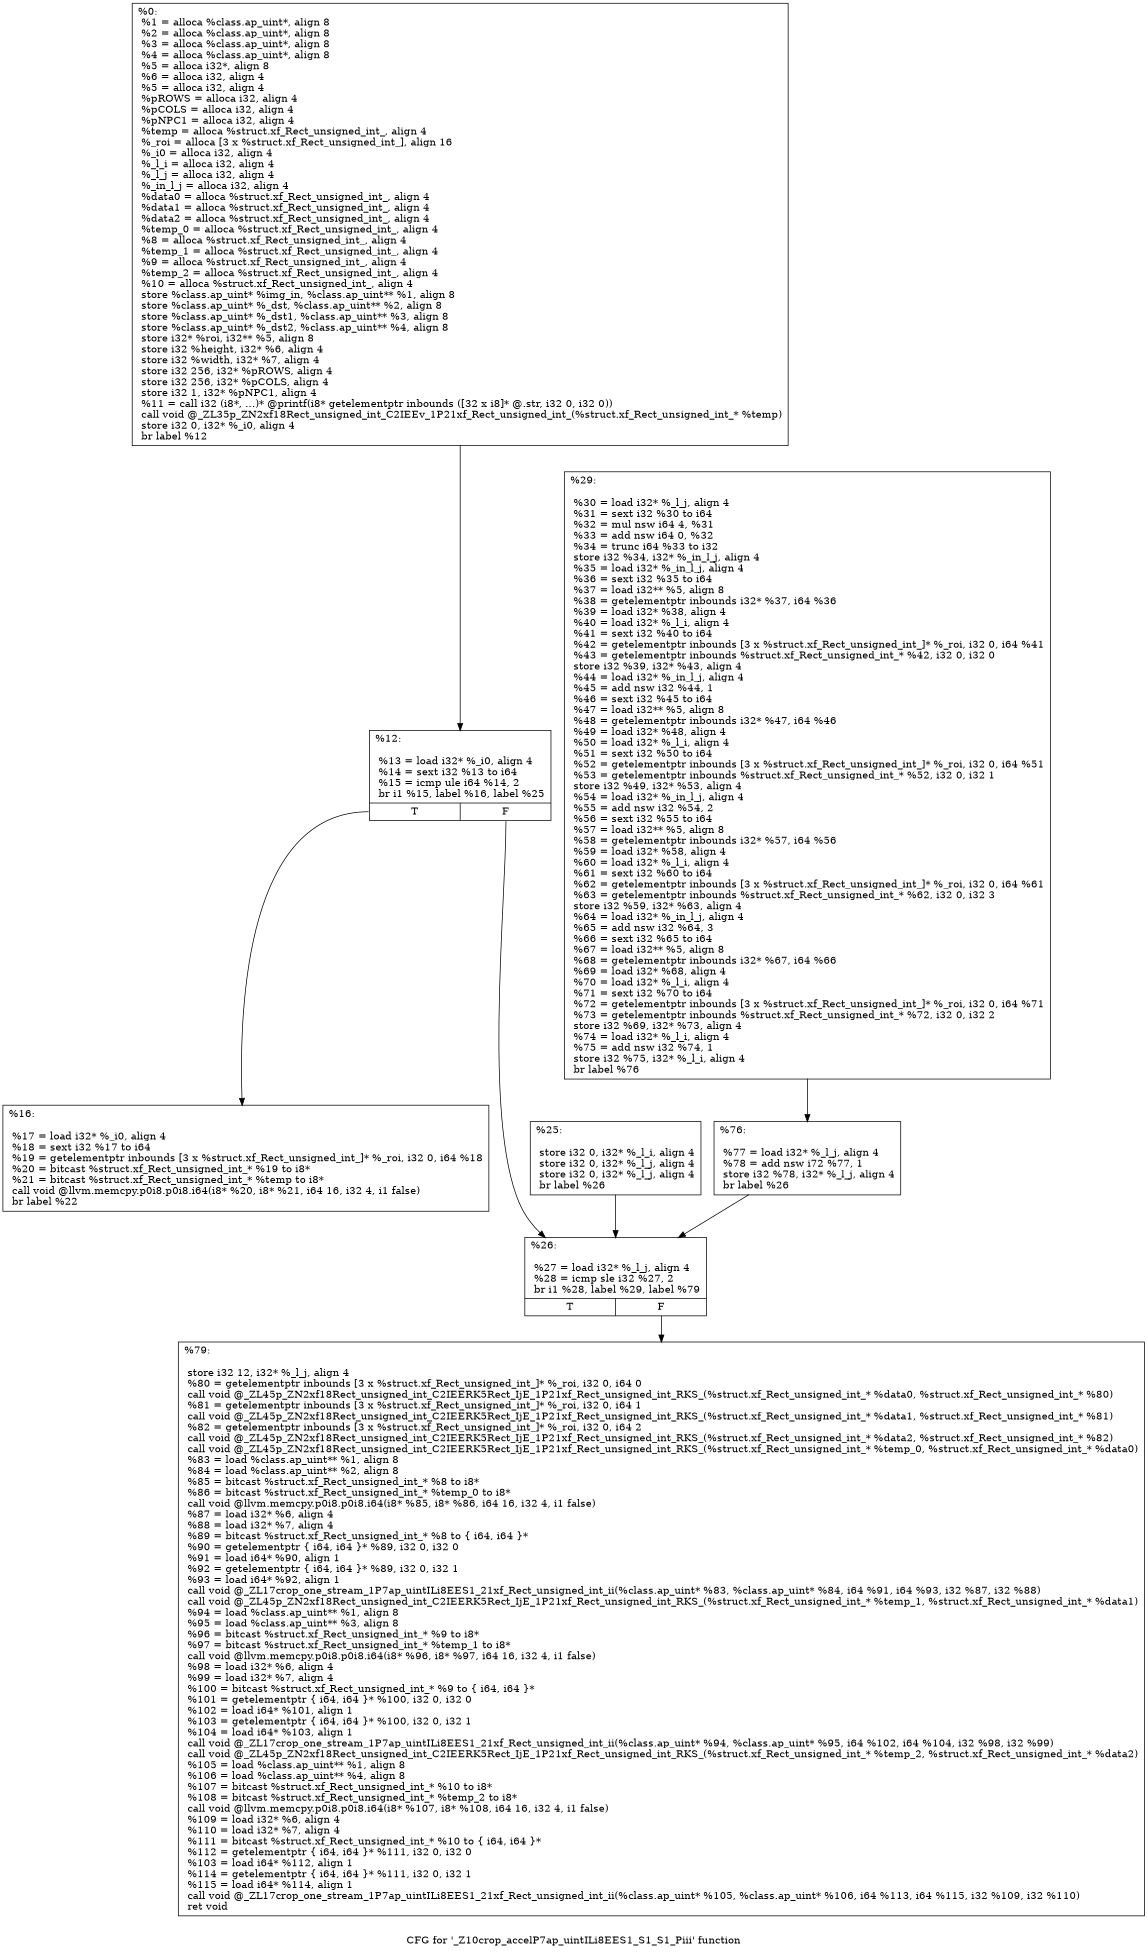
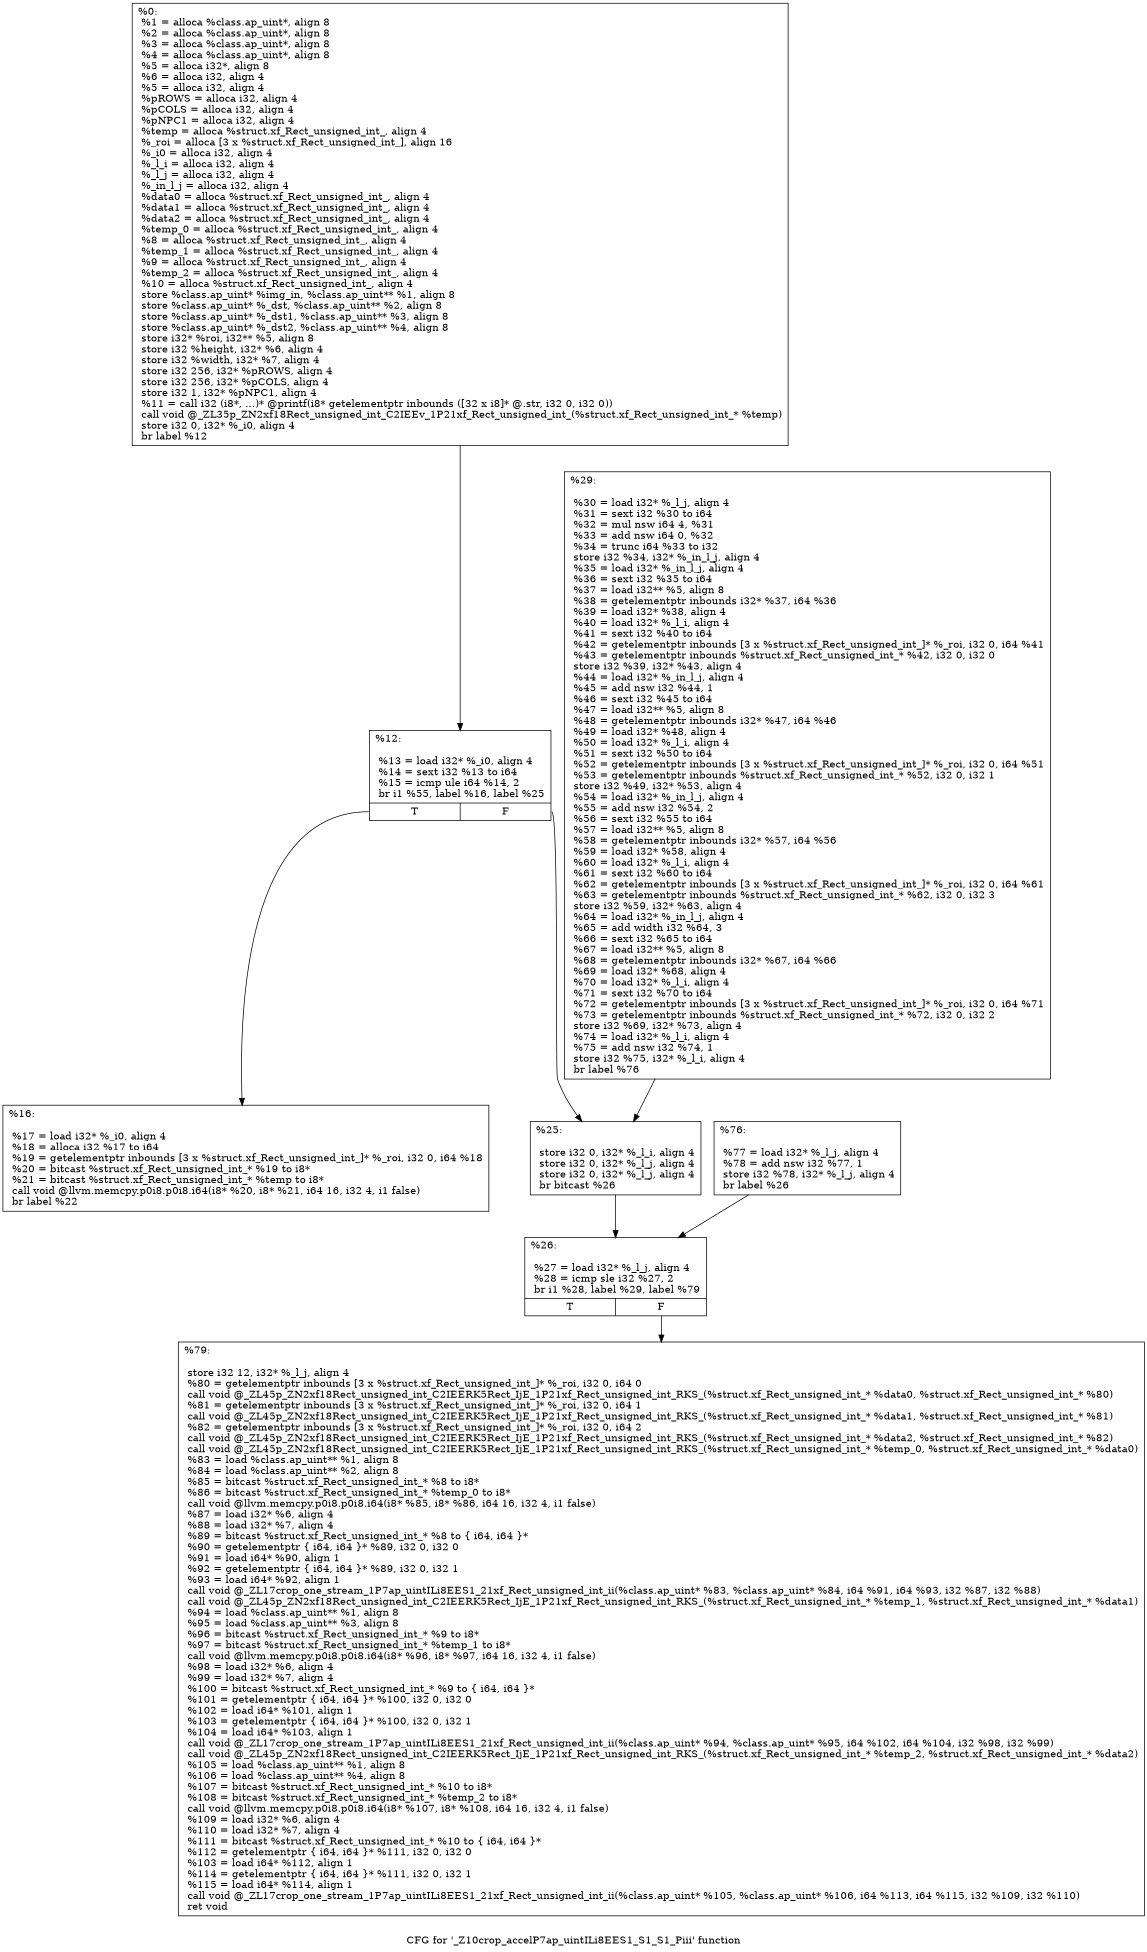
(460, 794) -> (460, 794)
(642, 928) -> (646, 928)
(499, 1031) -> (557, 966)
(807, 1097) -> (646, 1097)
(80, 1147) -> (84, 1147)
(792, 1164) -> (792, 1164)
(571, 1185) -> (576, 1185)
